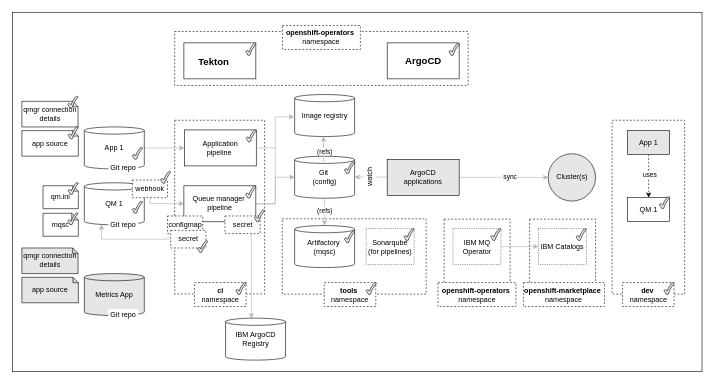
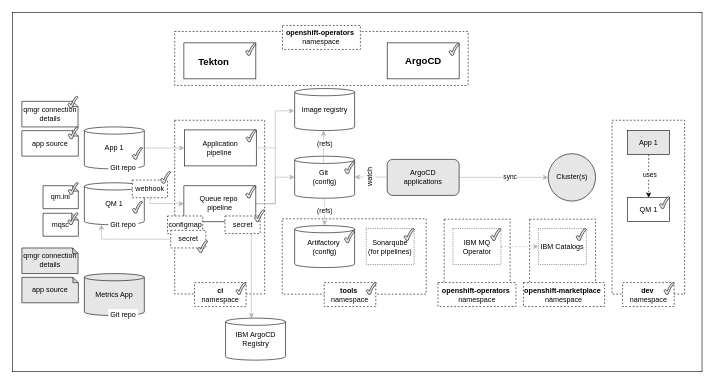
(325, 116) -> (325, 110)
(423, 177) -> (423, 177)
(220, 204) -> (220, 204)
(325, 247) -> (325, 247)
(517, 247) -> (517, 247)
